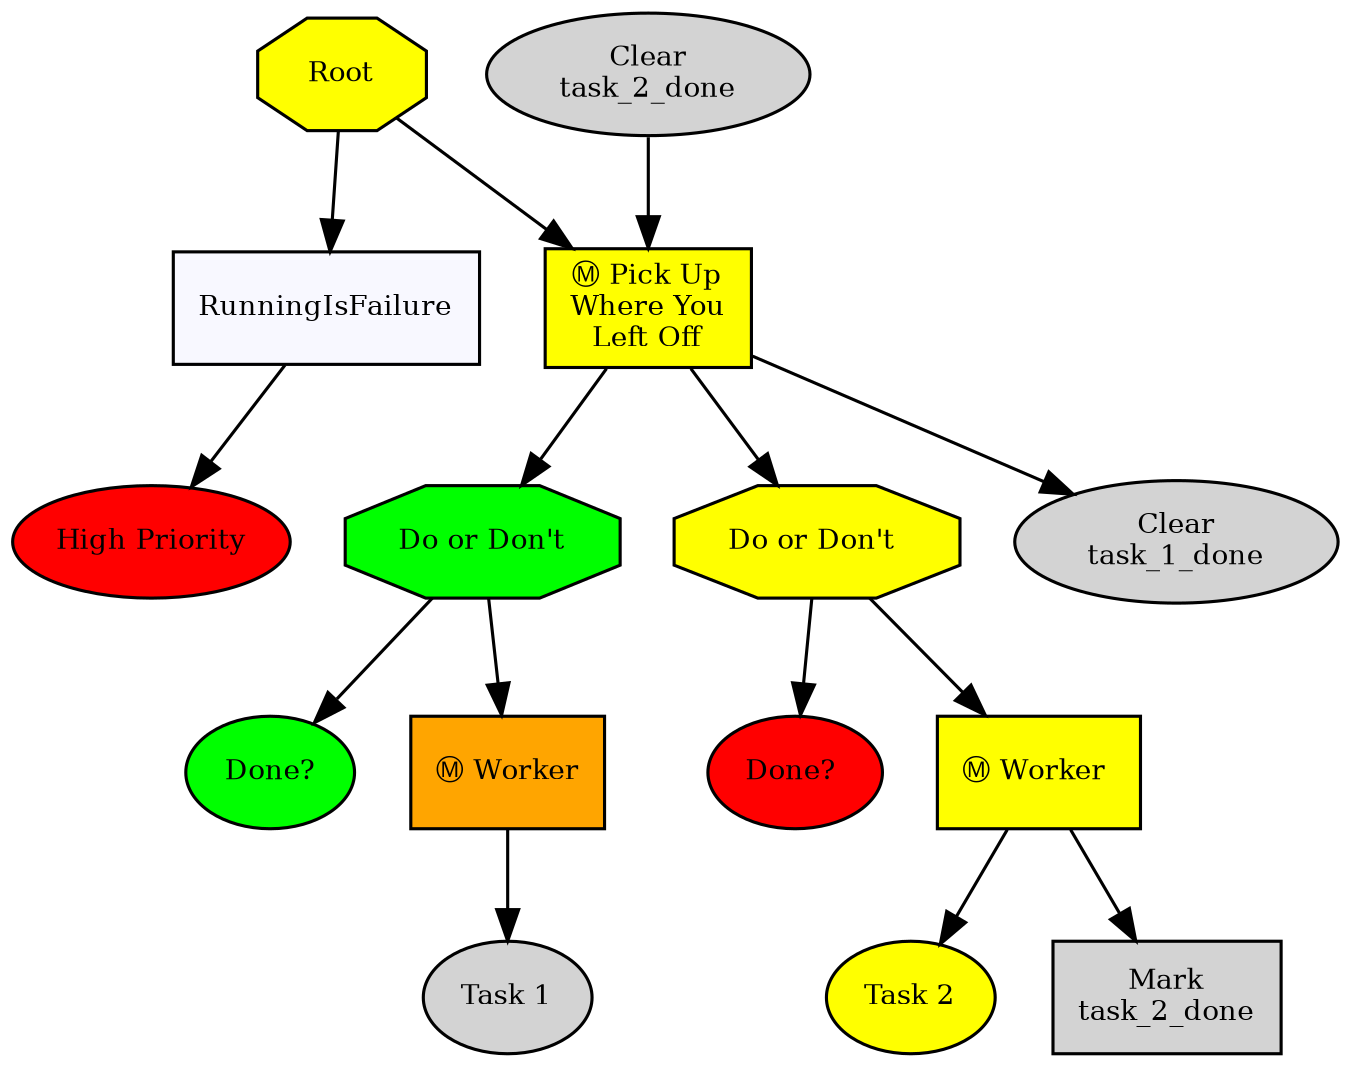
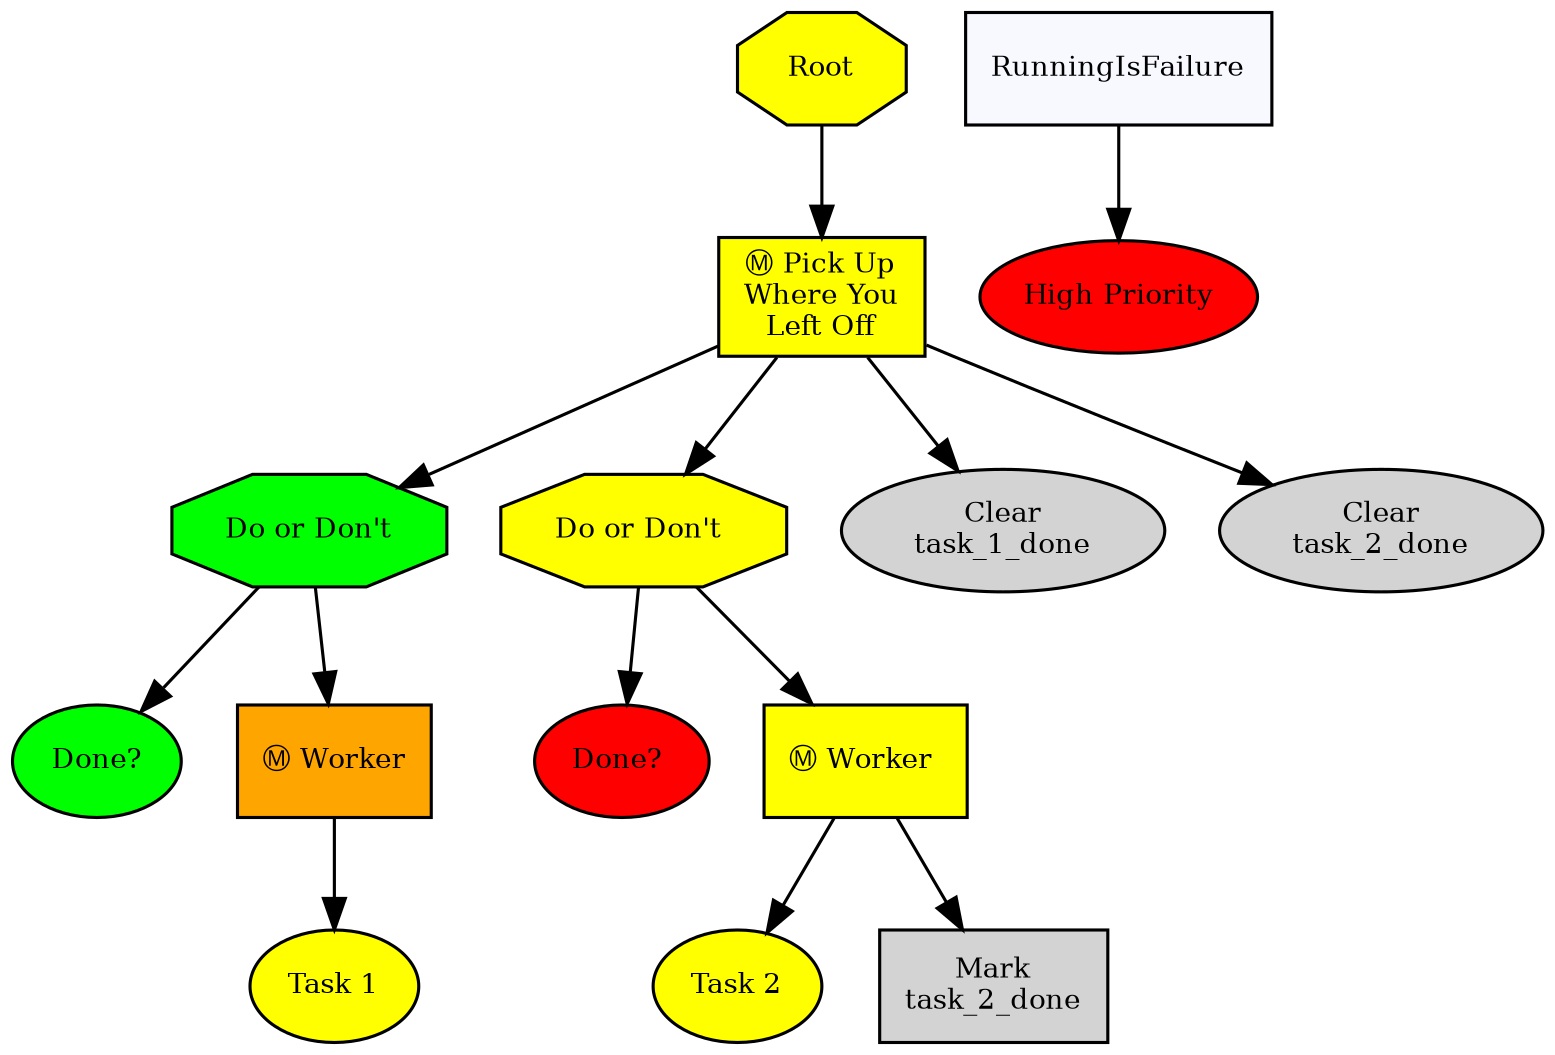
(335, 176) -> none
(648, 177) -> (1084, 410)
(508, 998) -> (334, 986)
